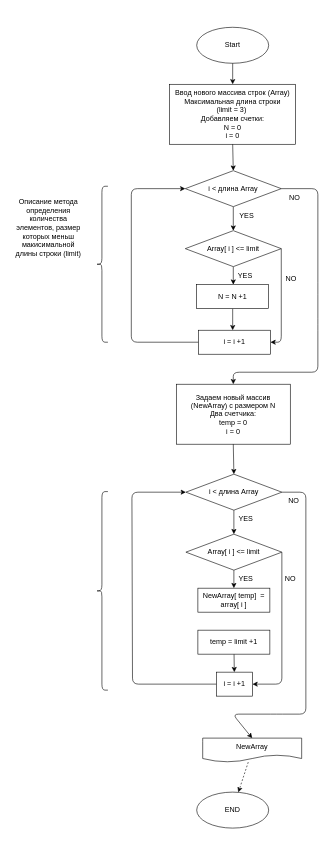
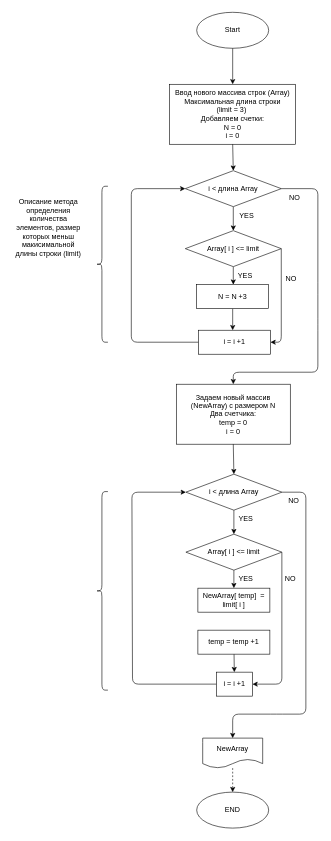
(233, 45) -> (233, 30)
(233, 297) -> (233, 297)
(234, 600) -> (234, 600)
(234, 642) -> (234, 642)
(252, 750) -> (233, 753)
